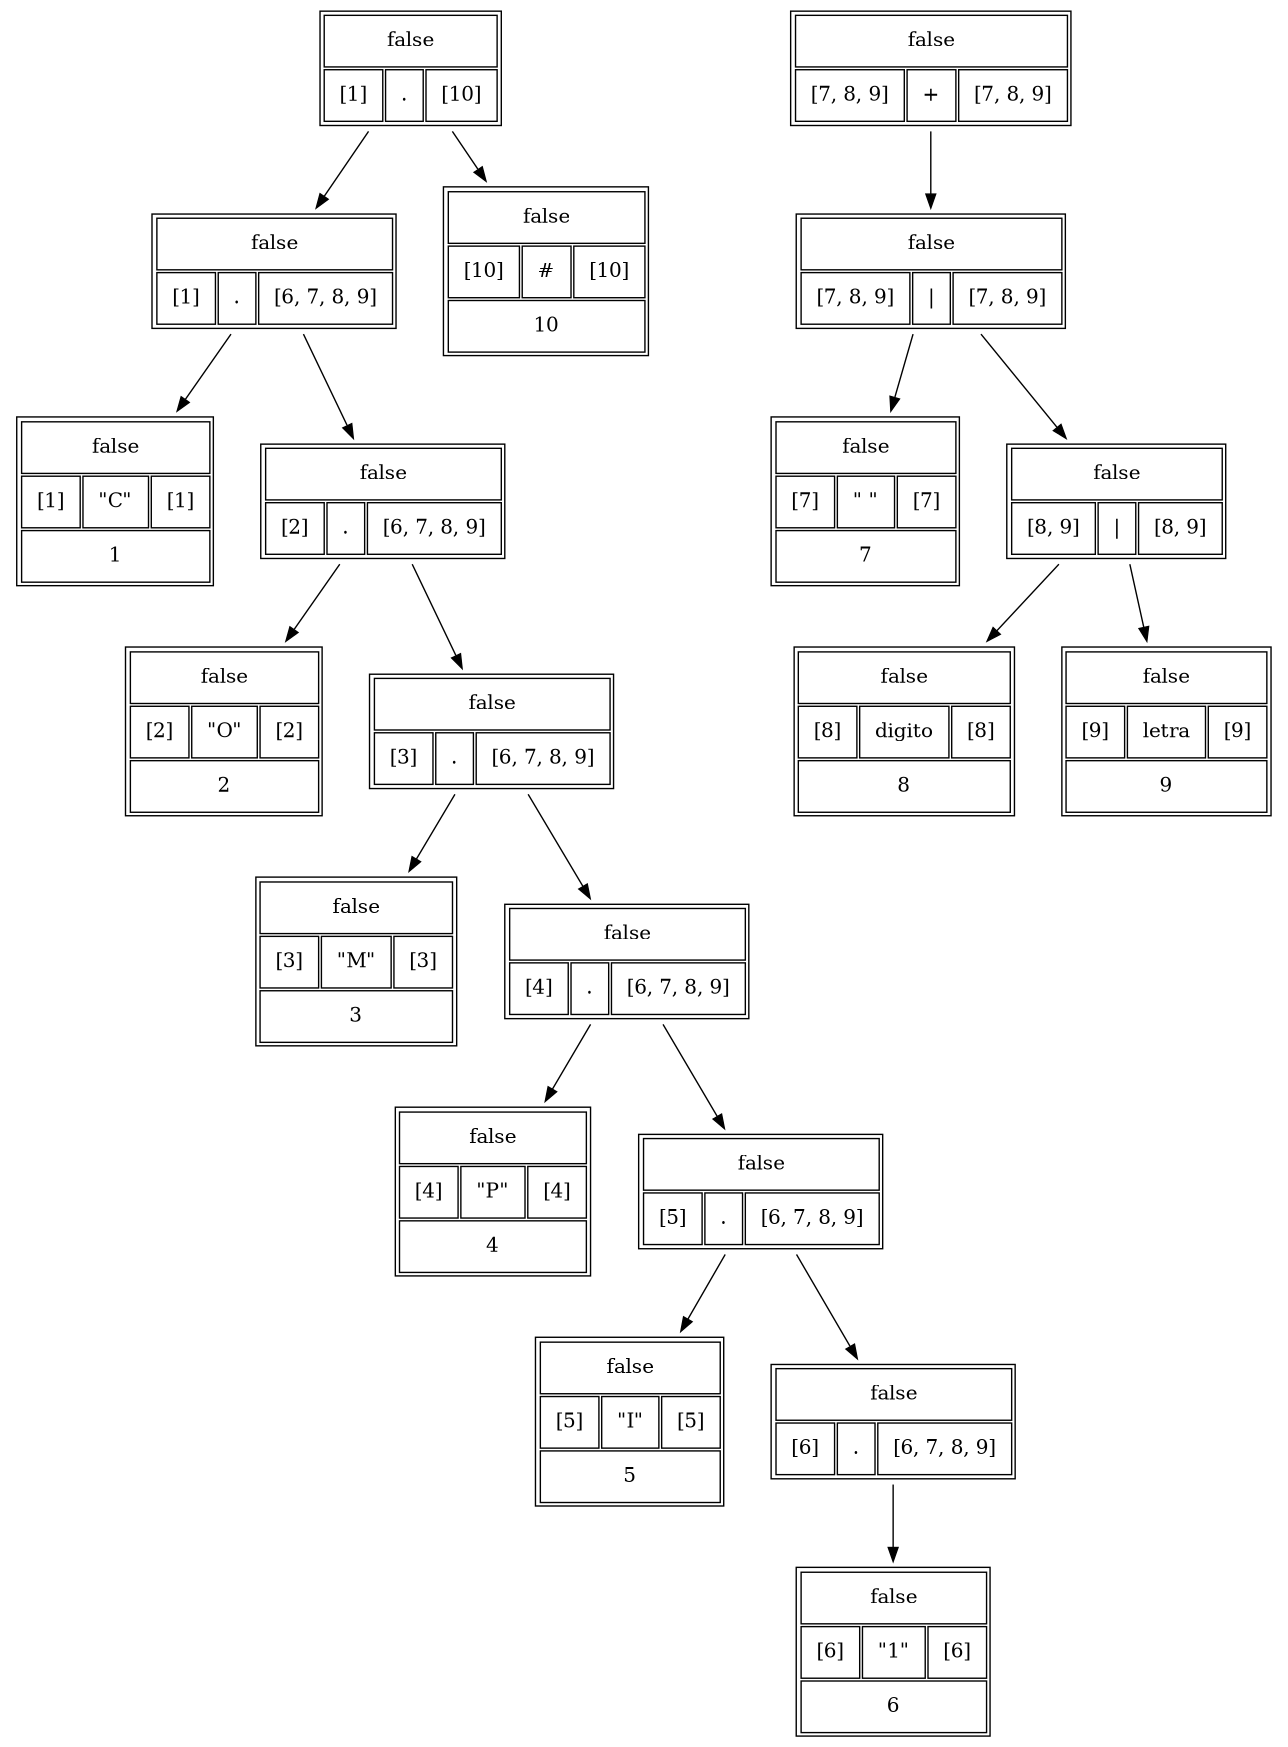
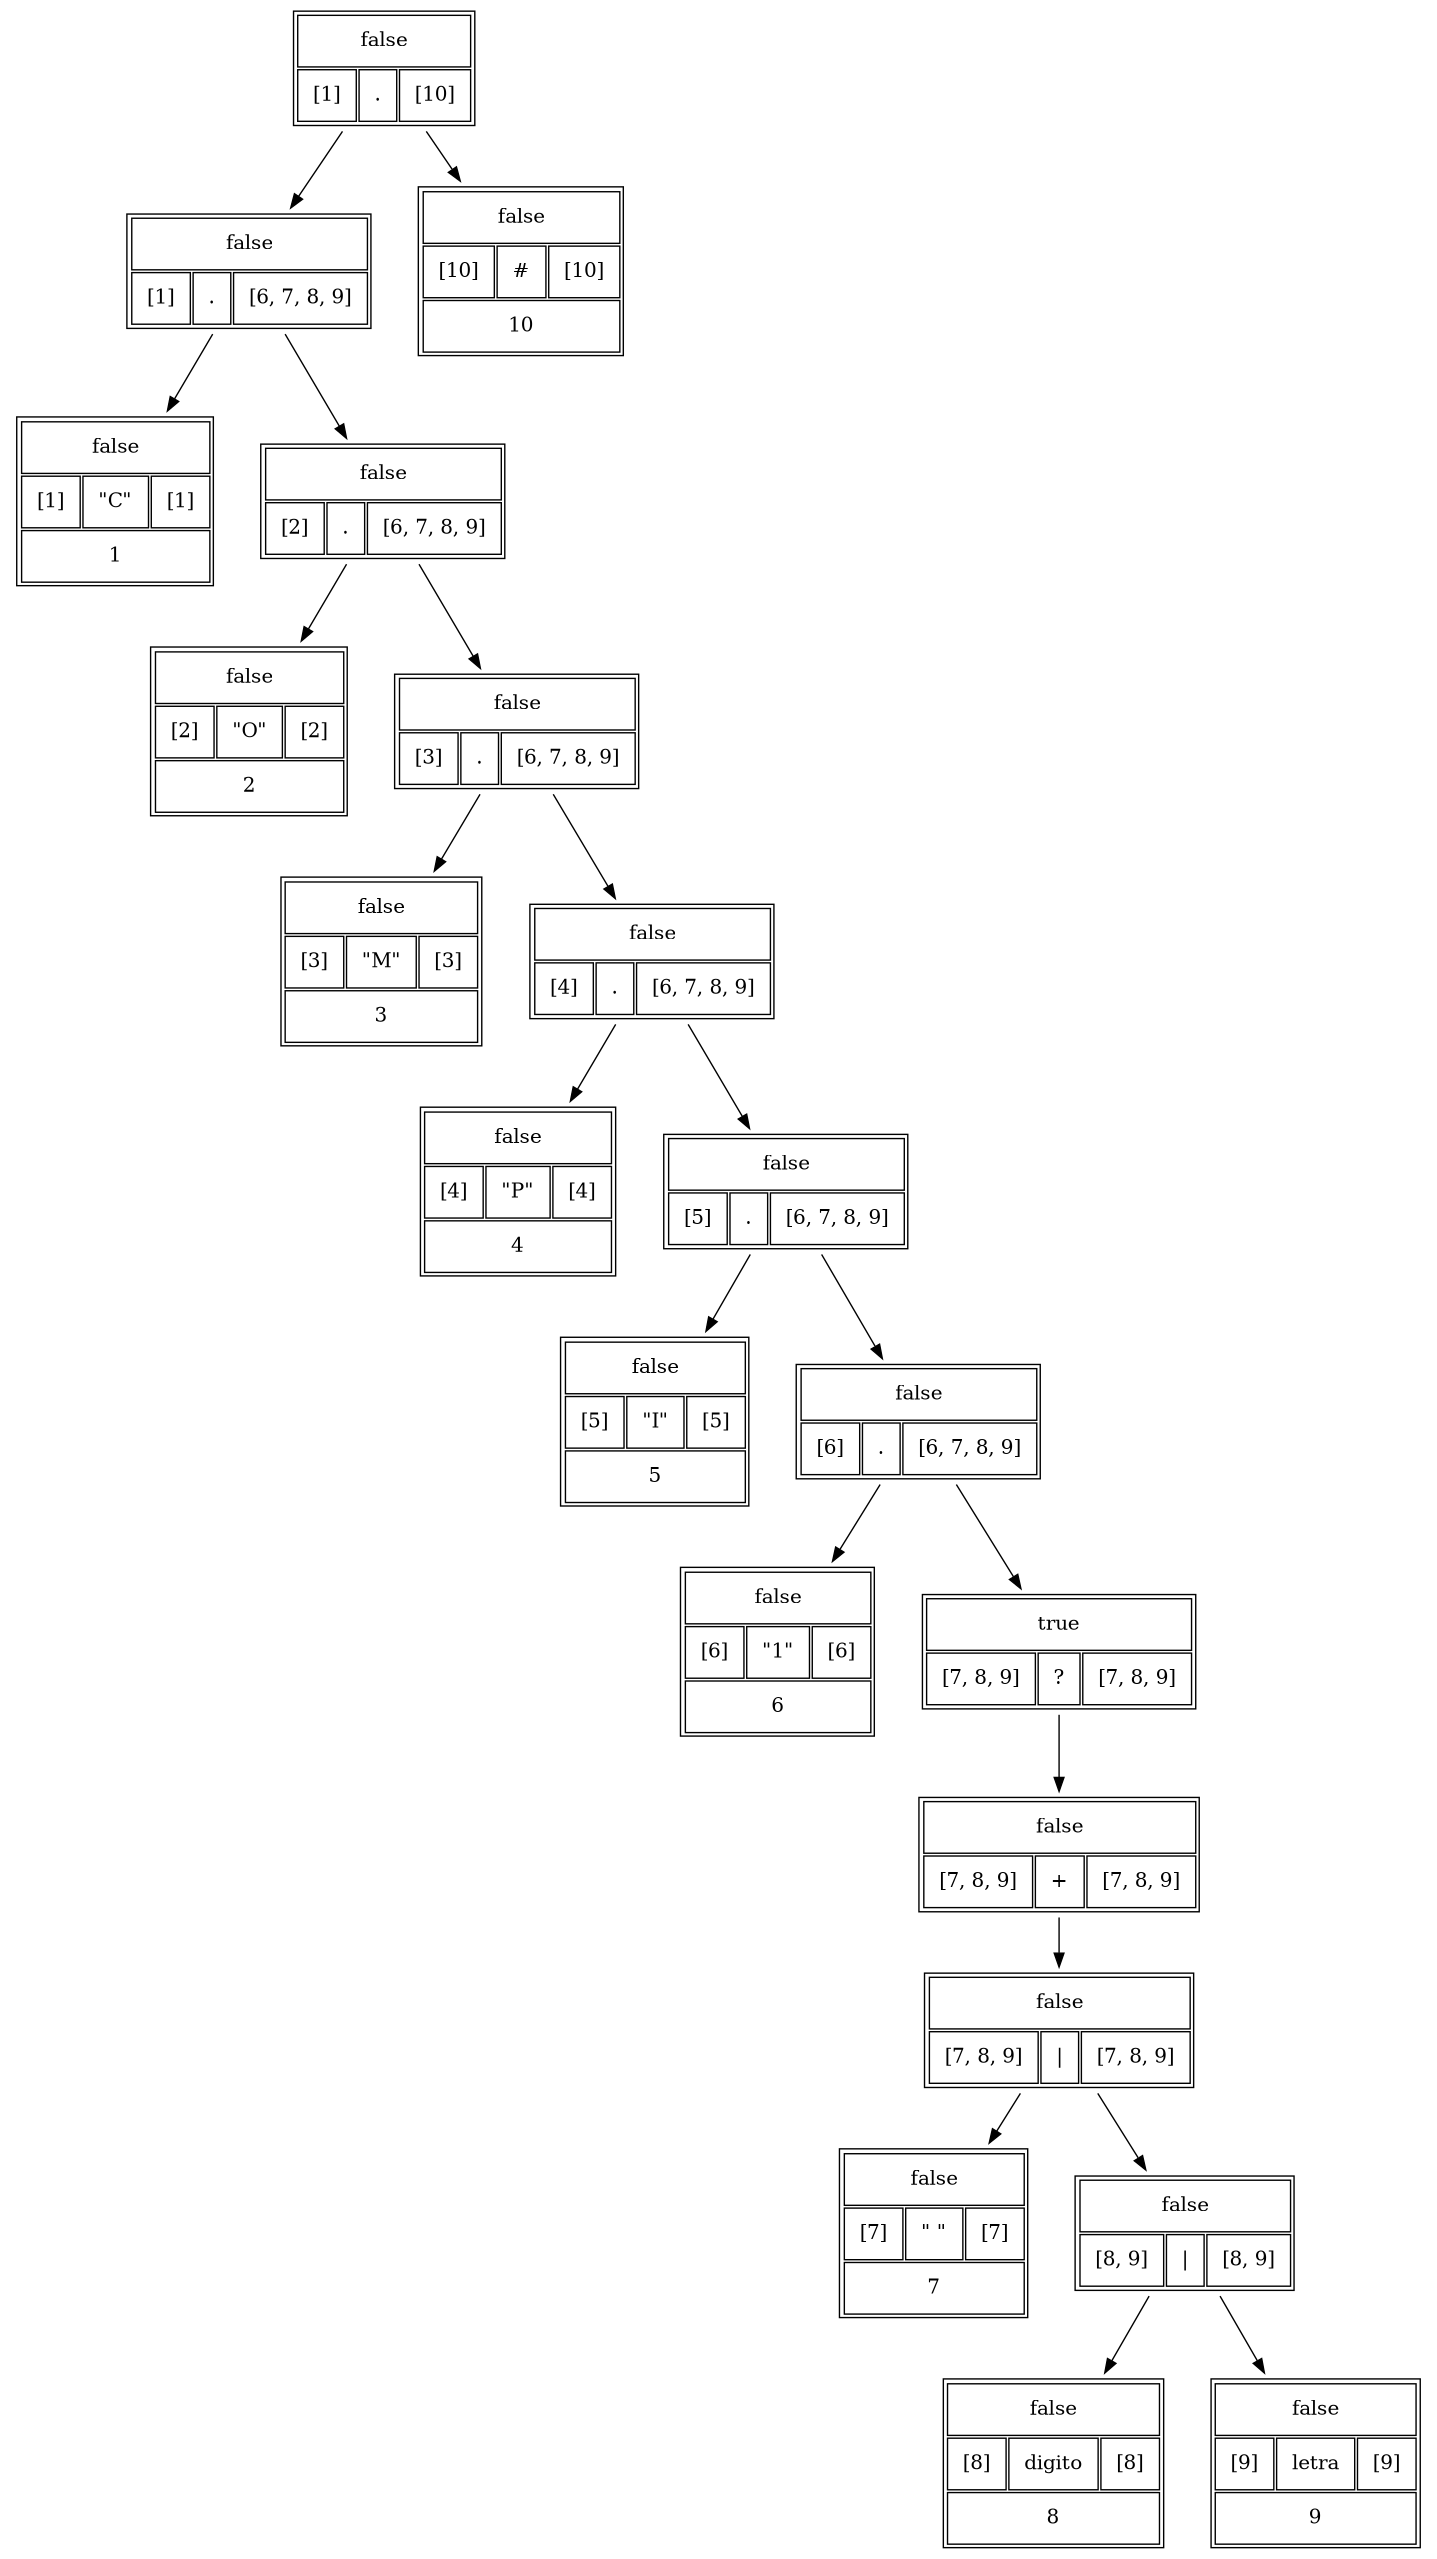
none -> (1059, 1652)
